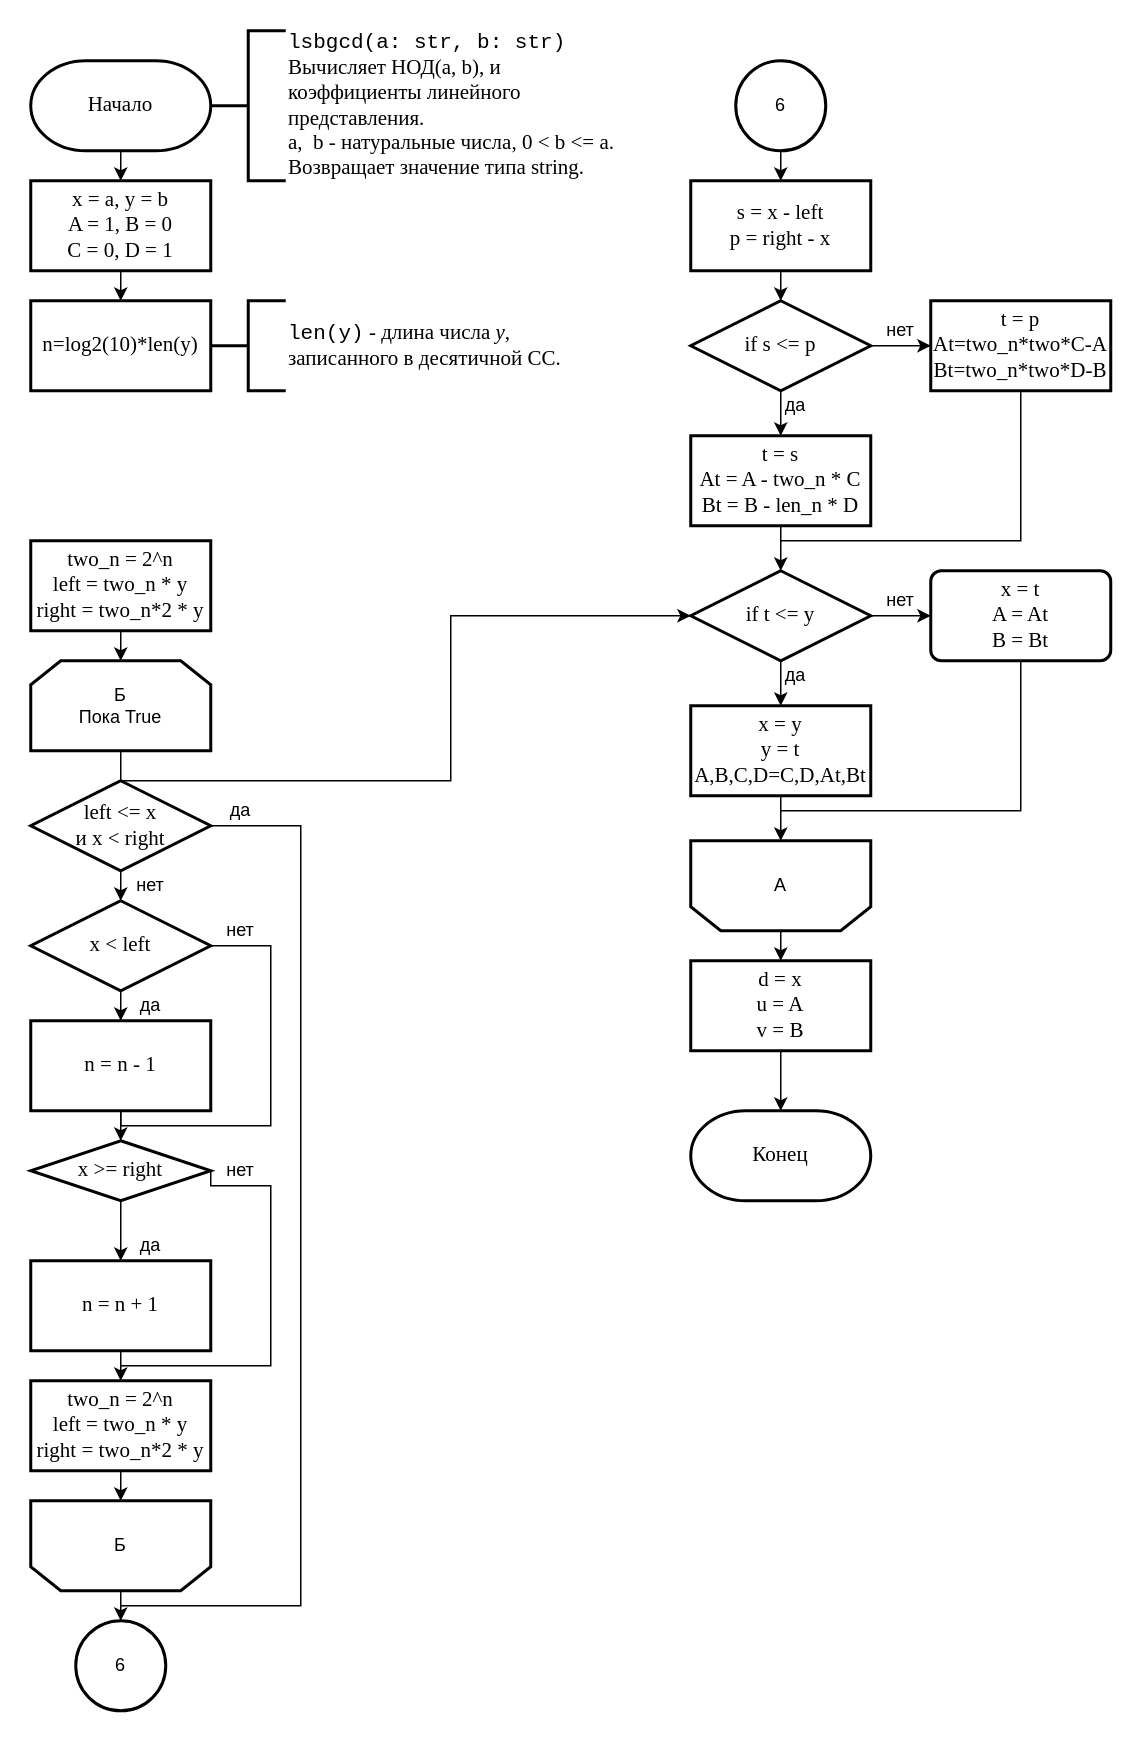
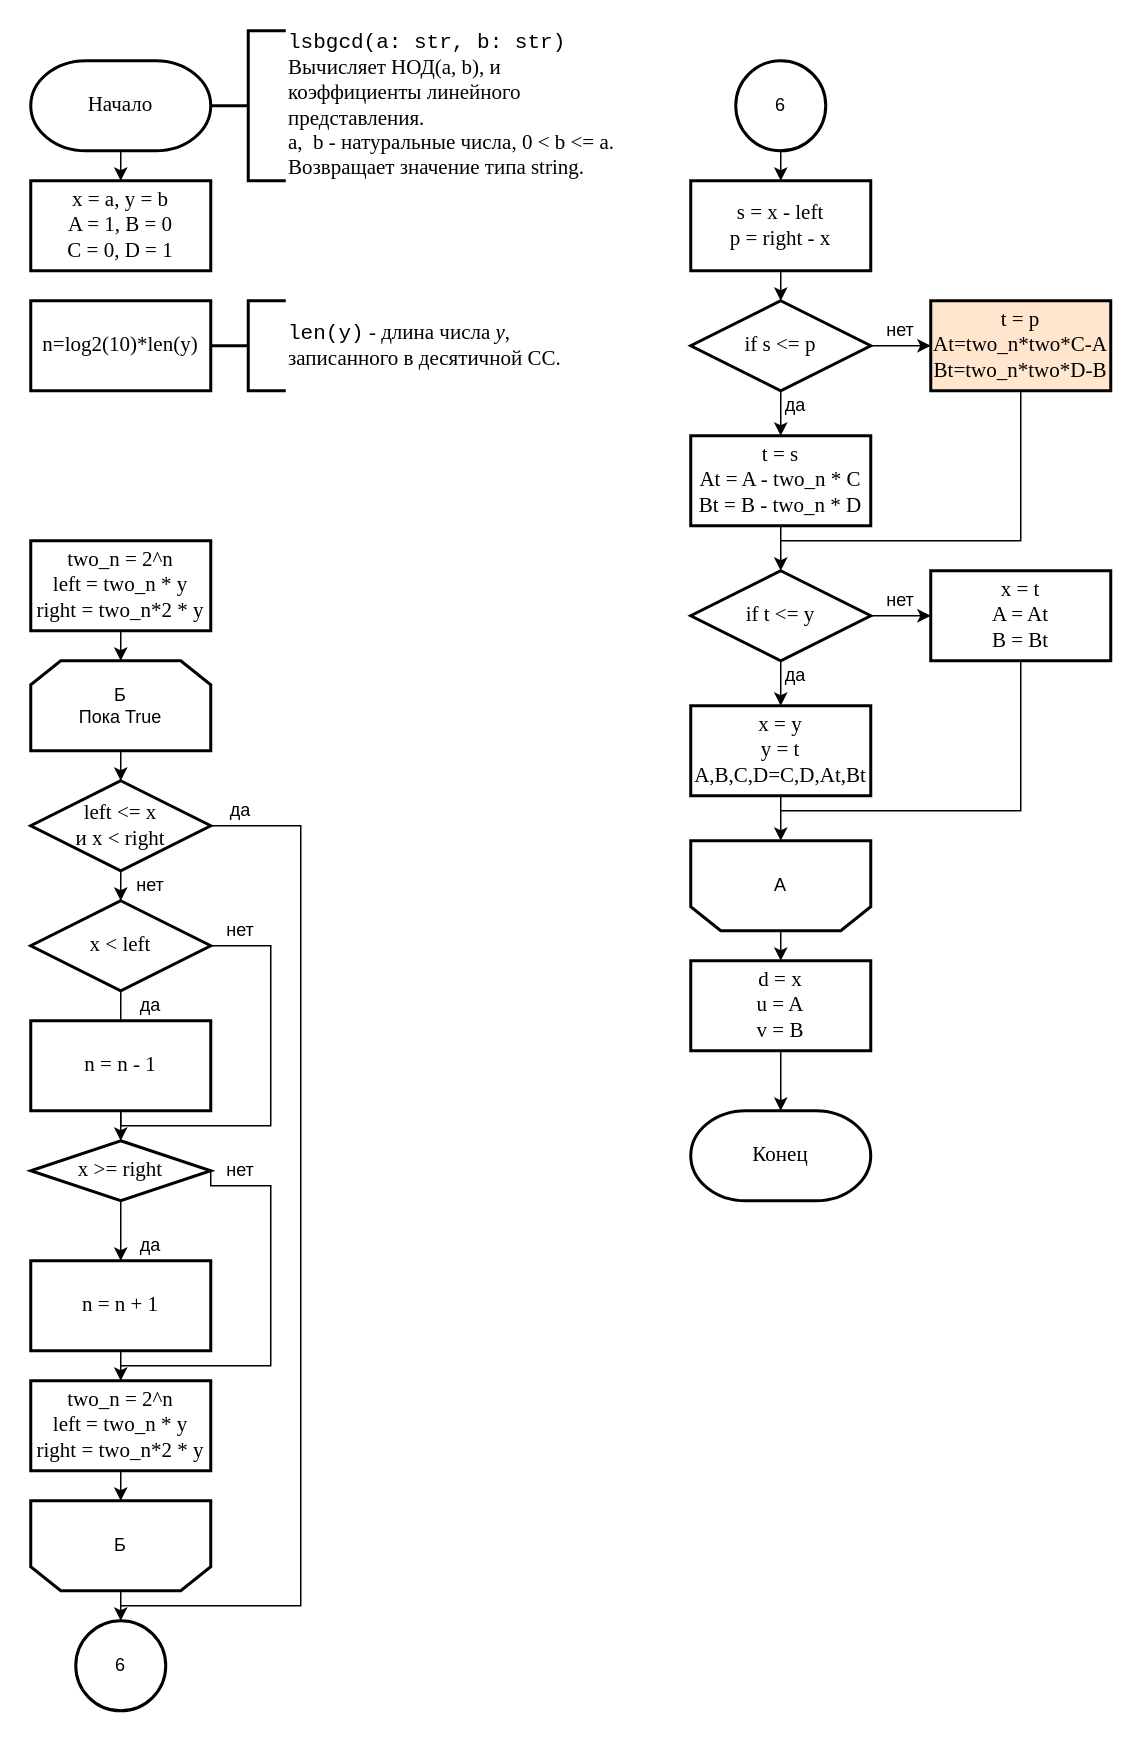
(121, 281) -> none
(1021, 346) -> (1021, 346)
(781, 481) -> (781, 481)
(1021, 616) -> (1021, 616)
(451, 756) -> (121, 769)
(121, 1009) -> (121, 1013)
